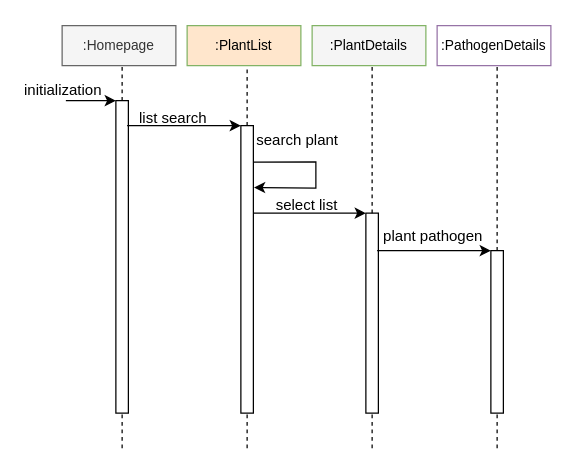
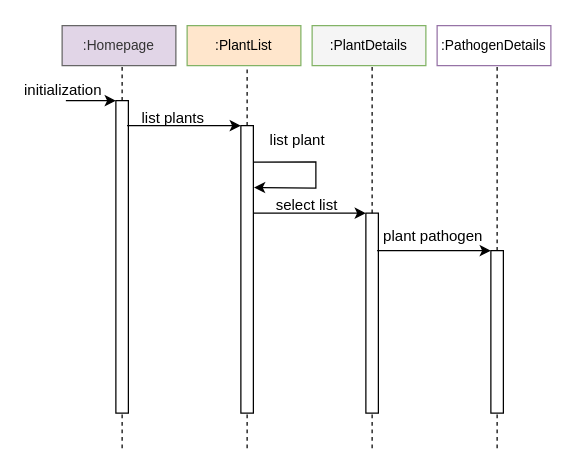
(119, 46) -> (119, 46)
(173, 118) -> (173, 118)
(298, 141) -> (298, 141)
